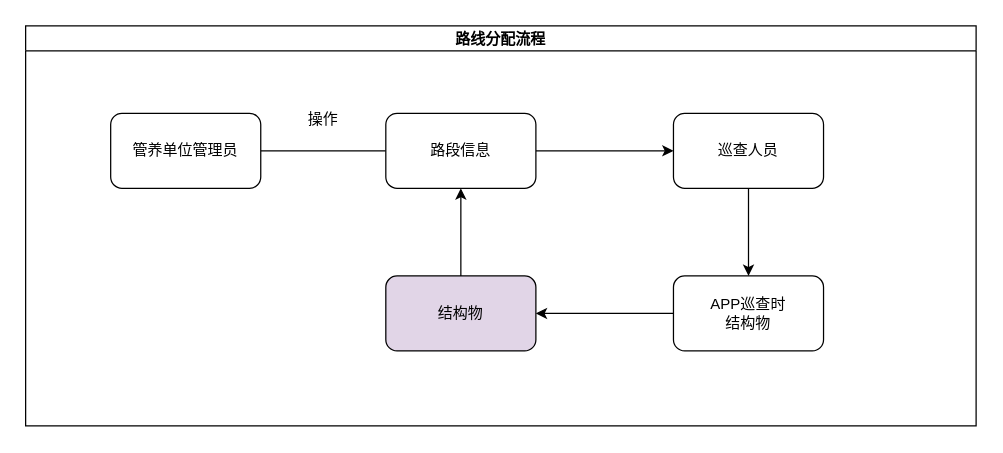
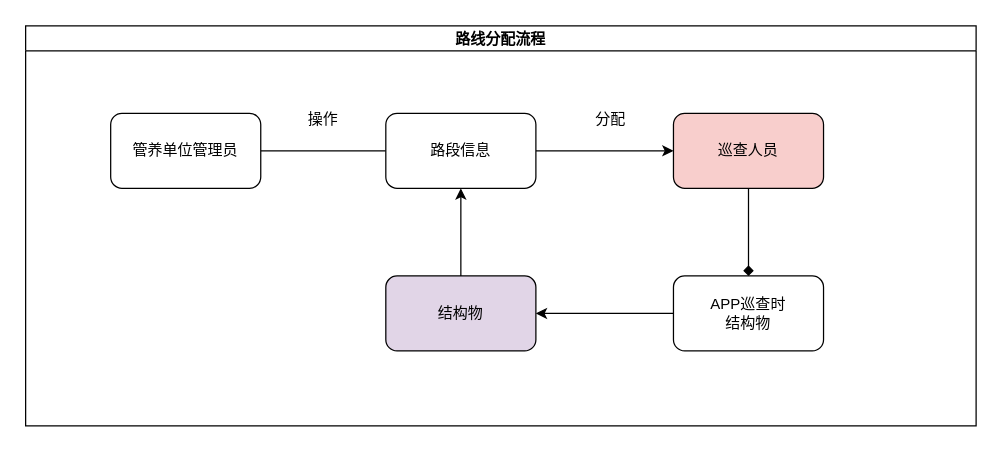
none -> (611, 119)
(748, 151) -> (748, 151)
(748, 266) -> (748, 265)
